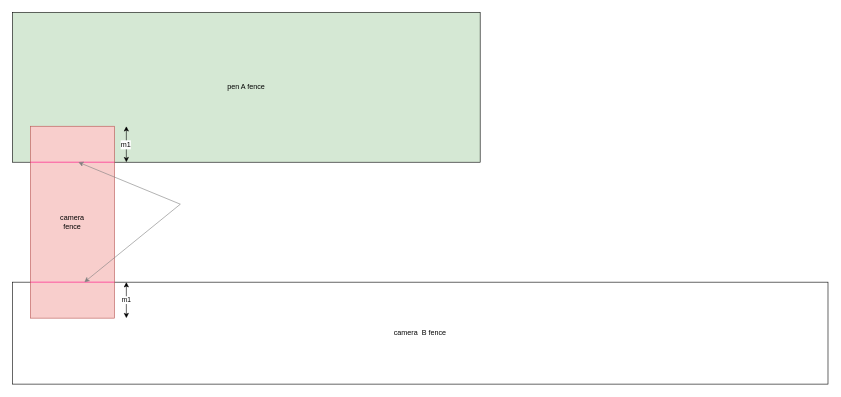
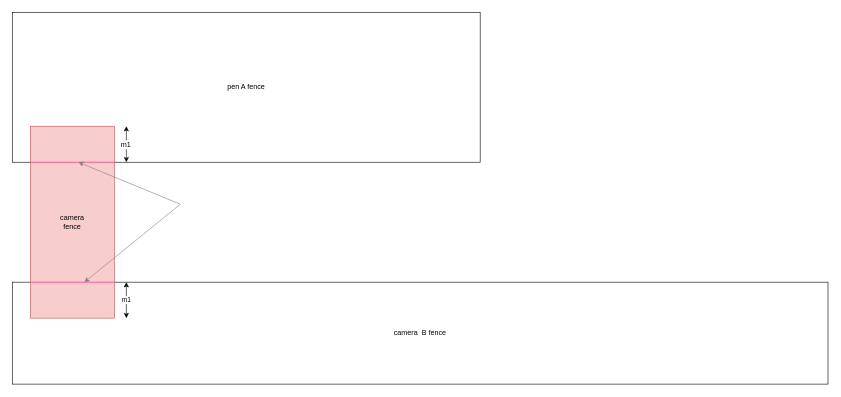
(246, 87) -> (246, 87)
